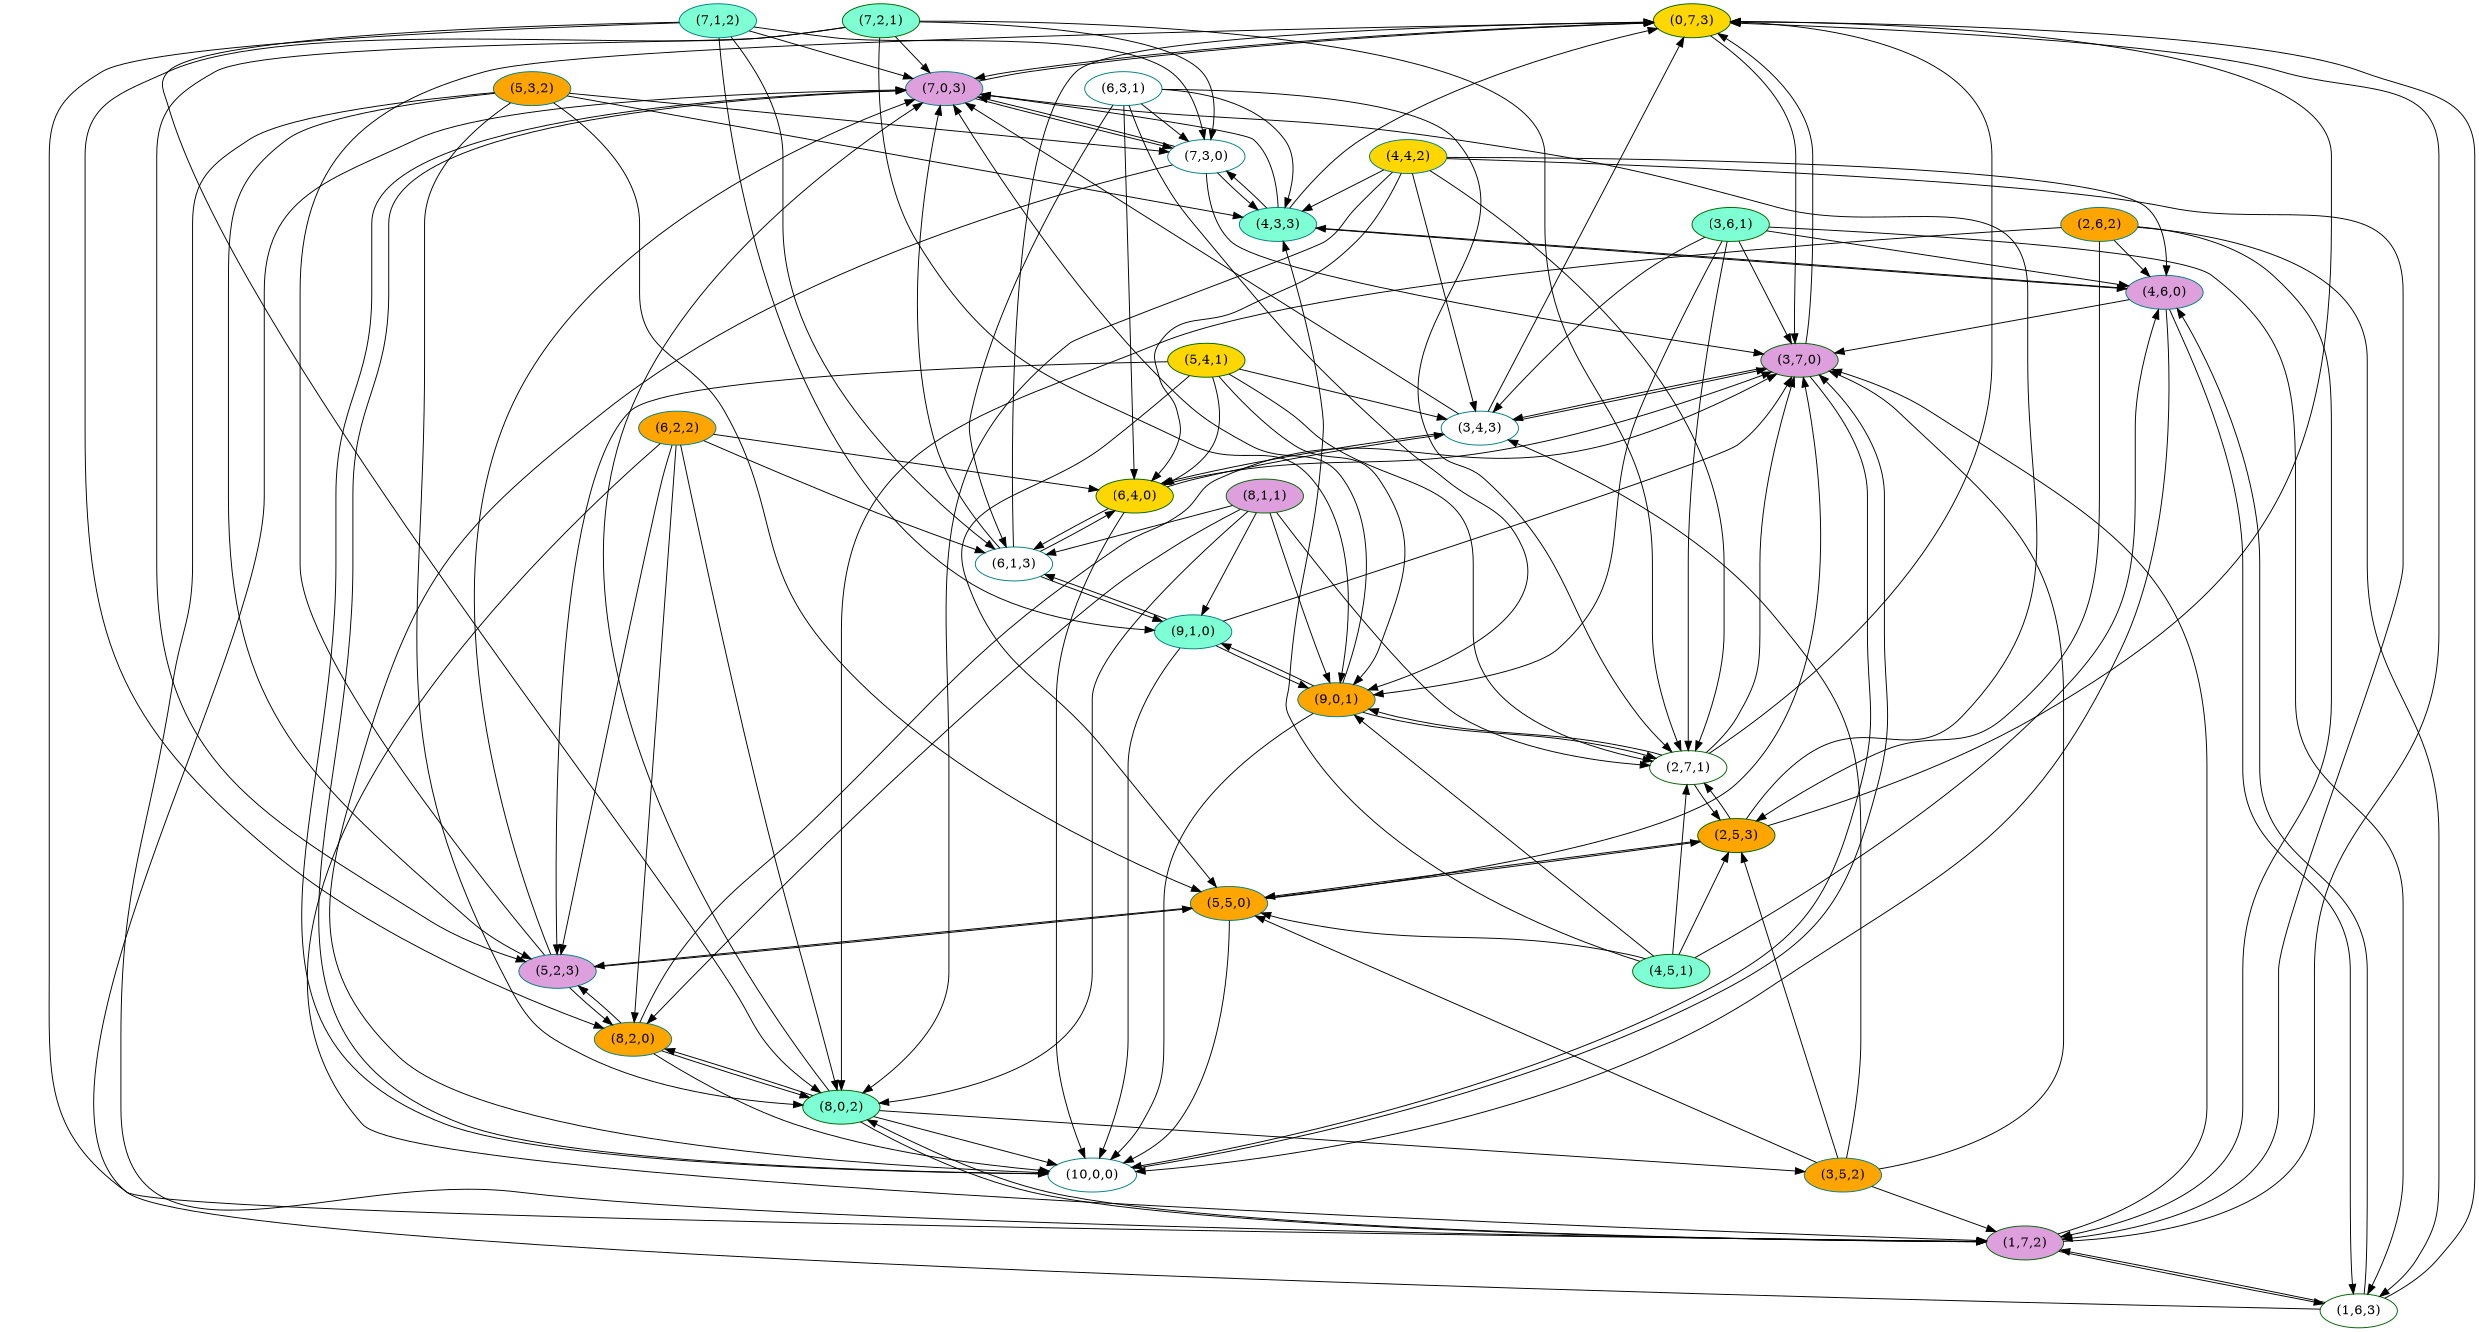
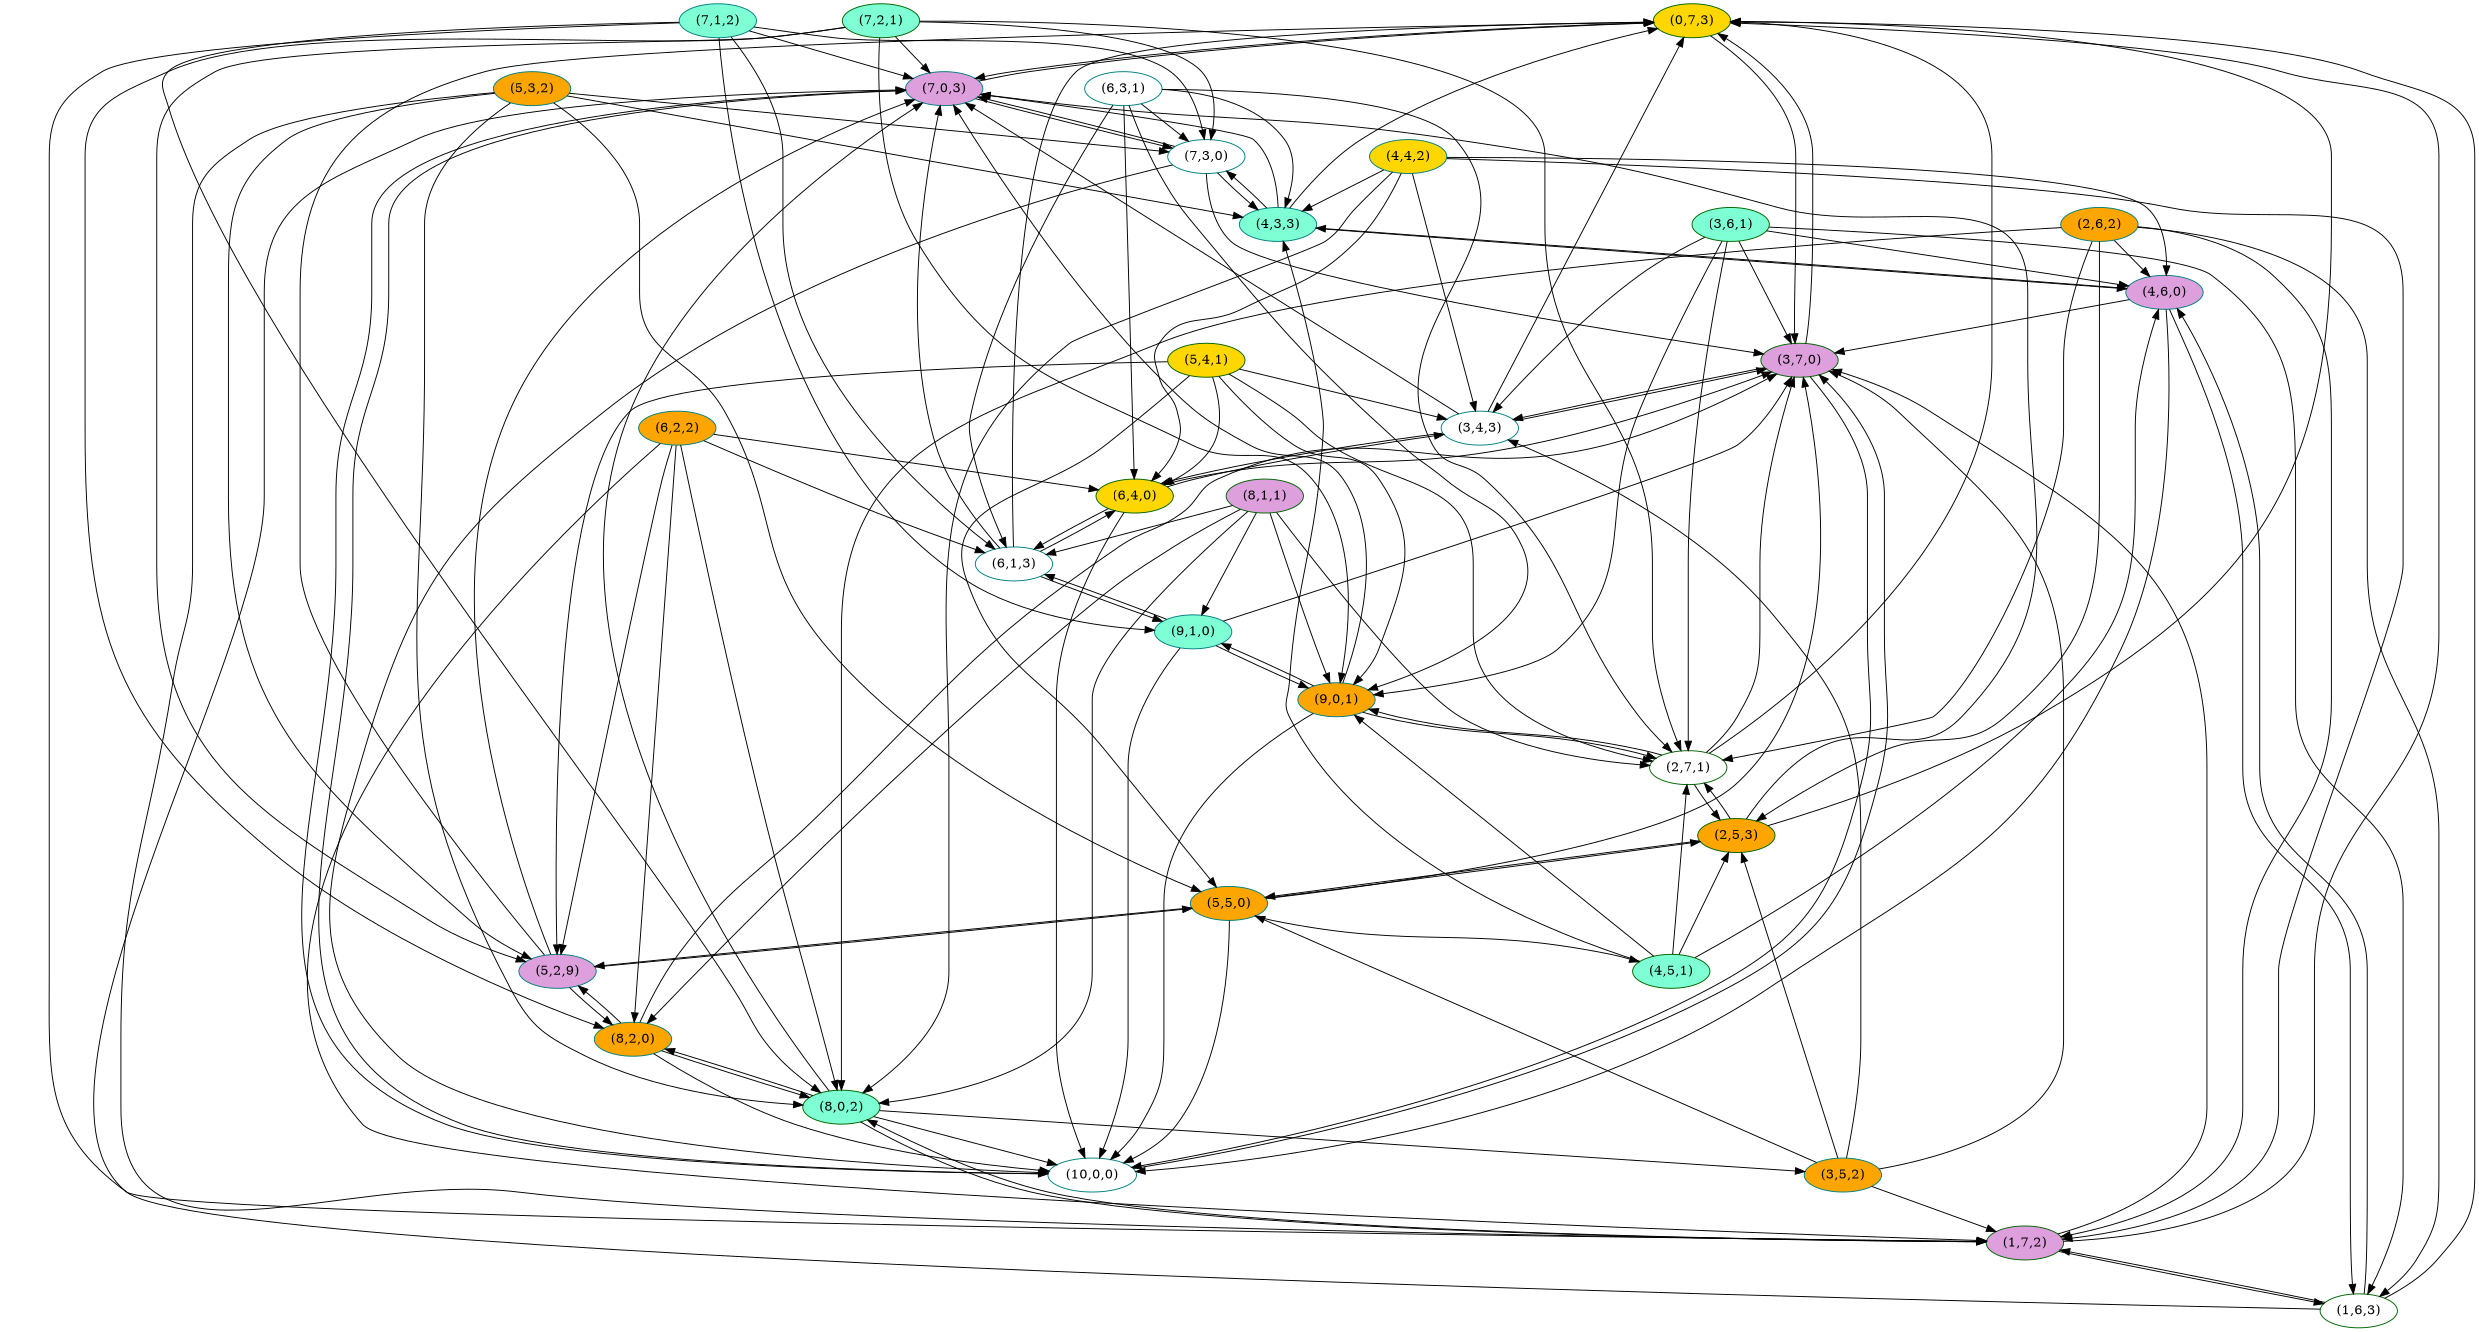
(1648, 365) -> (2016, 589)
(1458, 937) -> (1442, 937)
(558, 971) -> (558, 971)
